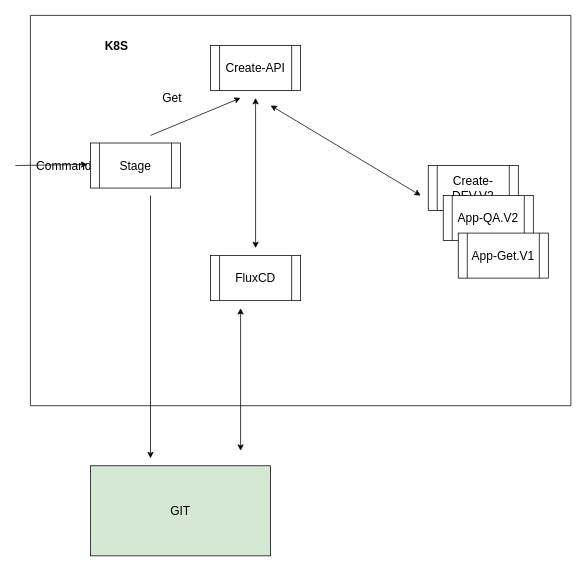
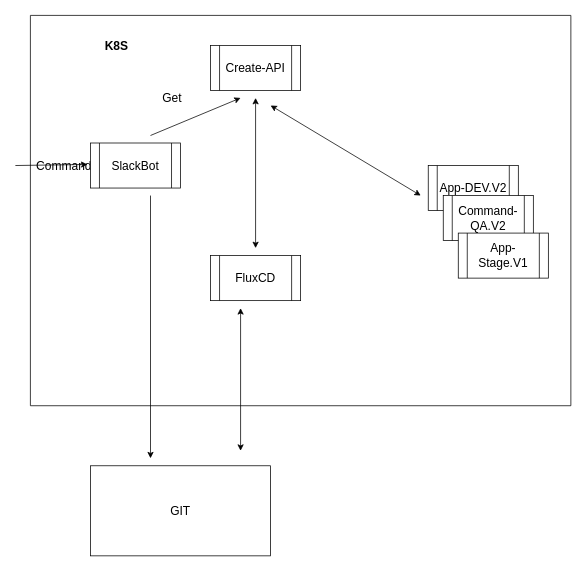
(135, 165) -> (135, 165)
(473, 188) -> (473, 188)
(488, 218) -> (488, 218)
(503, 255) -> (503, 255)
(180, 510) -> (180, 510)
